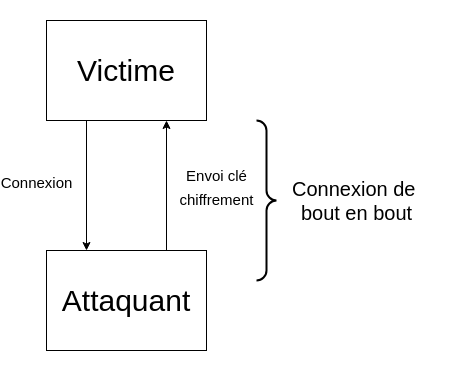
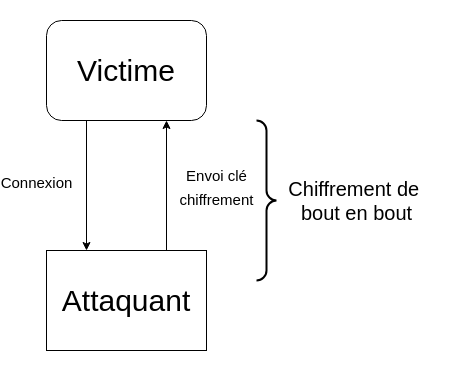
(127, 71) -> (127, 71)
(357, 201) -> (357, 201)
